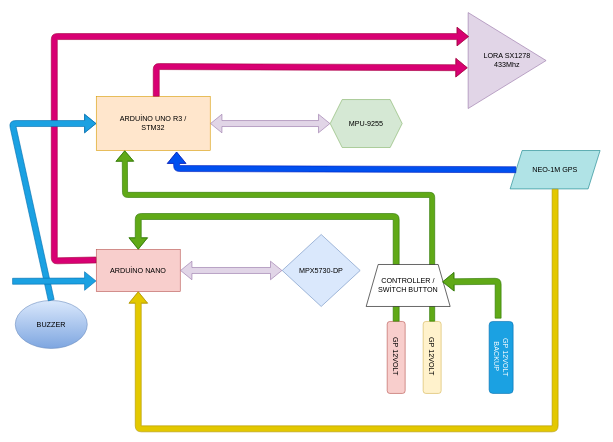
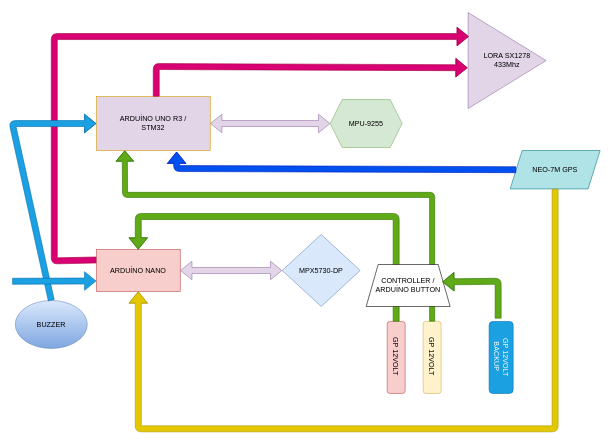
(153, 123) -> (153, 123)
(555, 170) -> (555, 170)
(408, 285) -> (408, 285)
